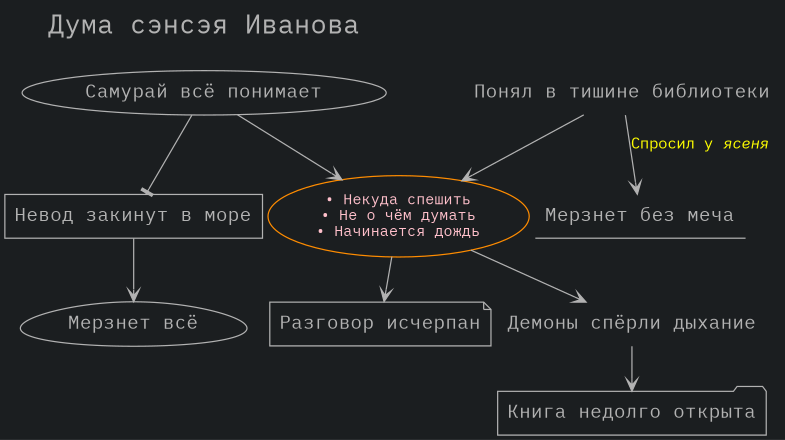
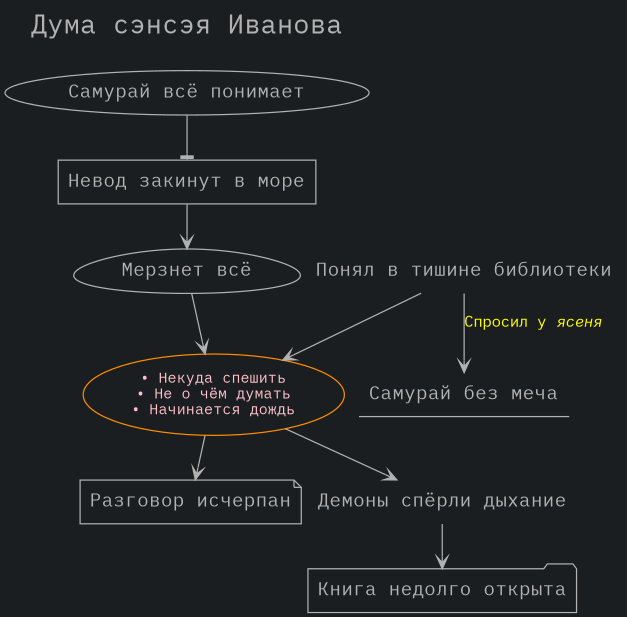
(285, 144) -> (197, 318)
(640, 216) -> (464, 395)
